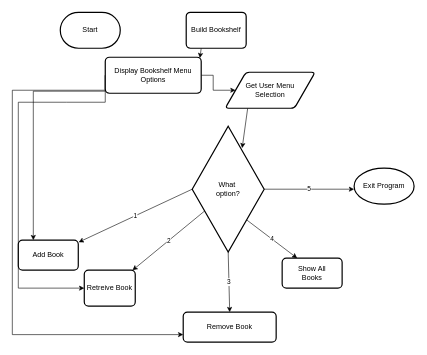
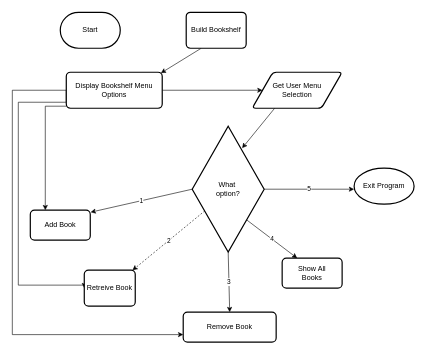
(153, 75) -> (114, 90)
(270, 90) -> (297, 90)
(171, 239) -> (171, 239)
(48, 255) -> (60, 225)
